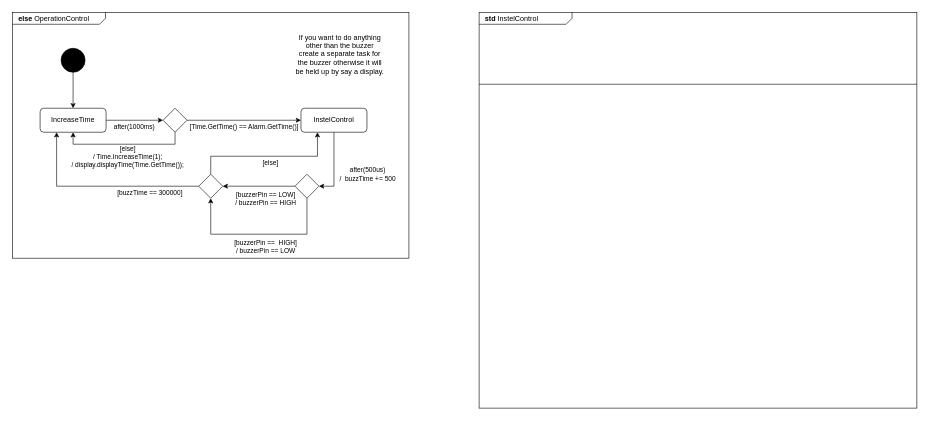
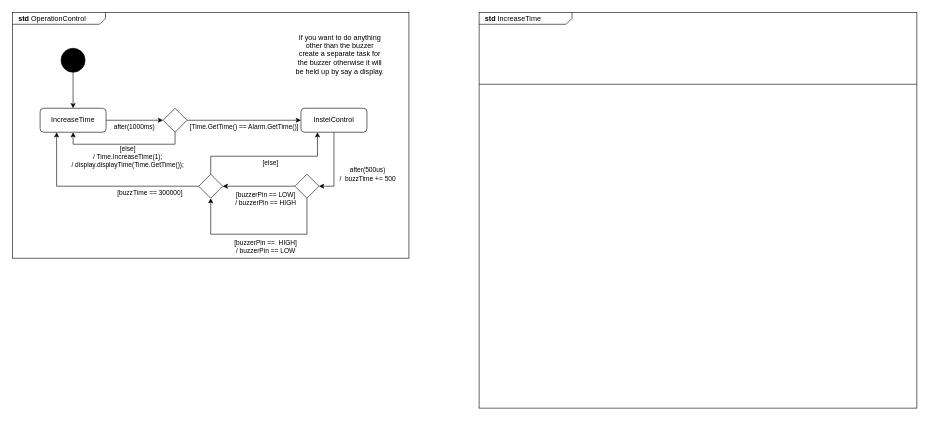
(211, 12) -> (211, 12)
(698, 12) -> (698, 12)
